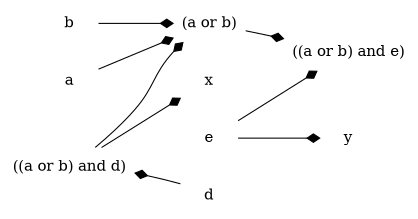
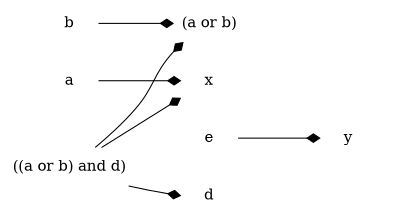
(348, 52) -> none
(130, 56) -> (133, 81)
(164, 180) -> (148, 190)
